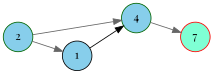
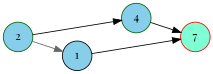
(162, 26) -> (162, 26)
(73, 28) -> (73, 28)
(103, 39) -> (132, 47)
